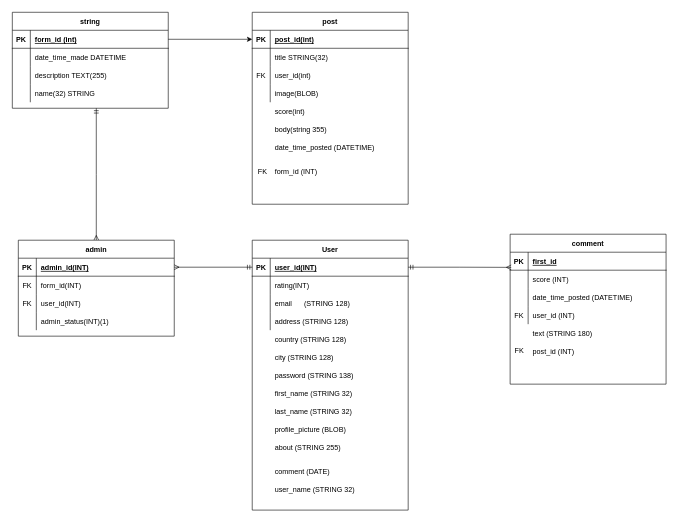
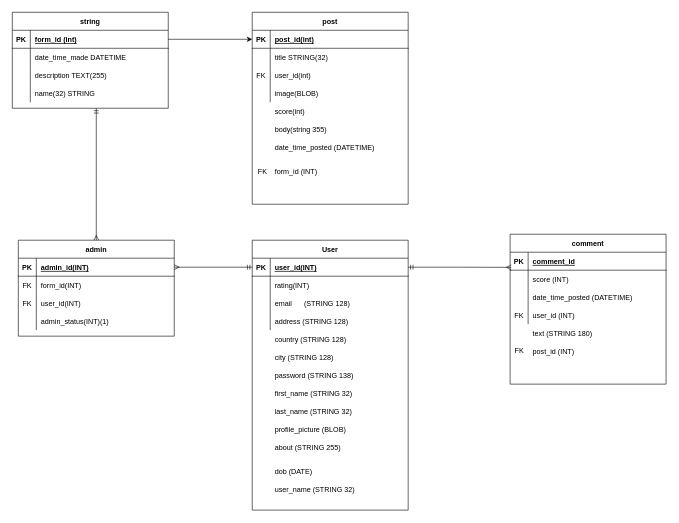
(547, 262) -> (552, 262)
(302, 472) -> (294, 472)
